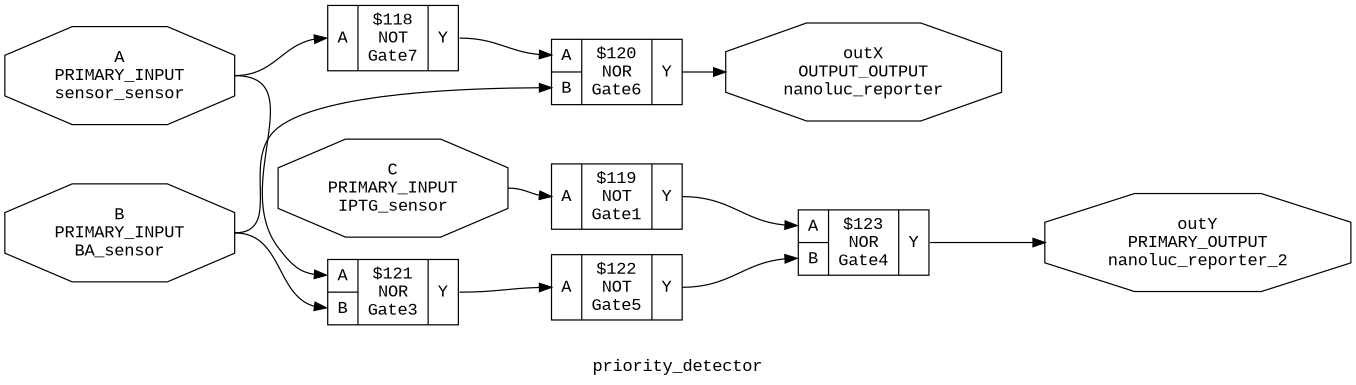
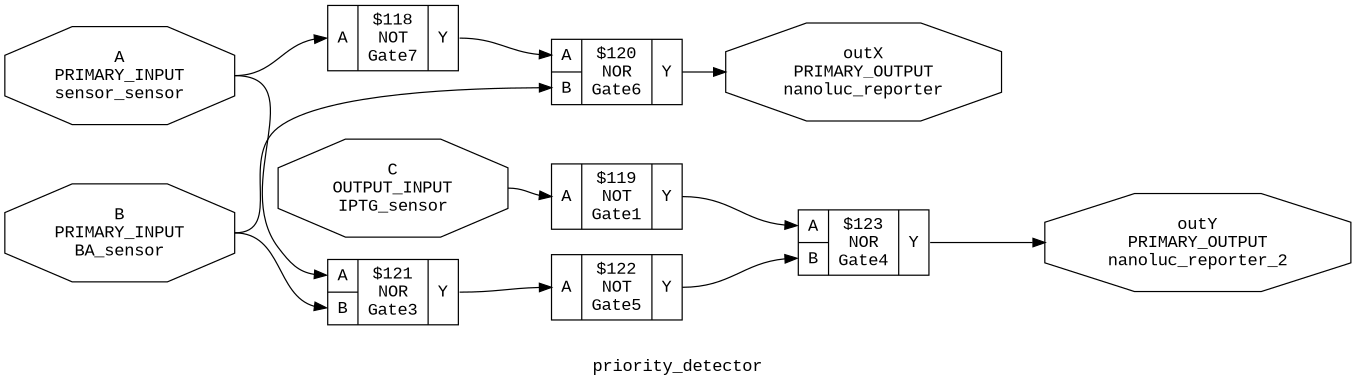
(864, 72) -> (864, 72)
(393, 188) -> (393, 188)
